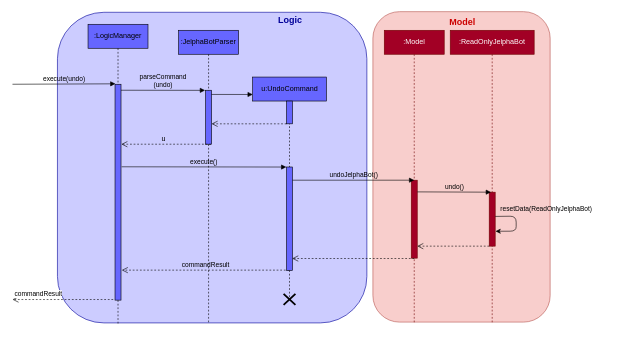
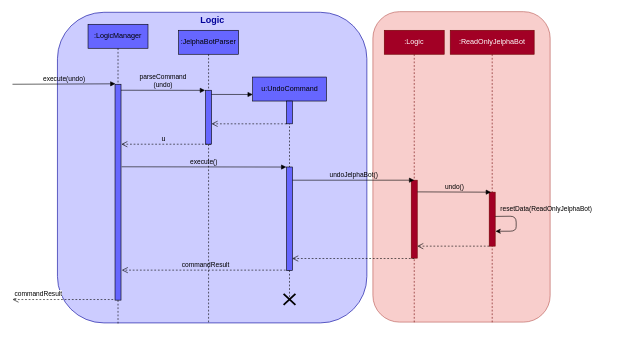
(290, 20) -> (212, 20)
(462, 20) -> none
(414, 42) -> (414, 42)
